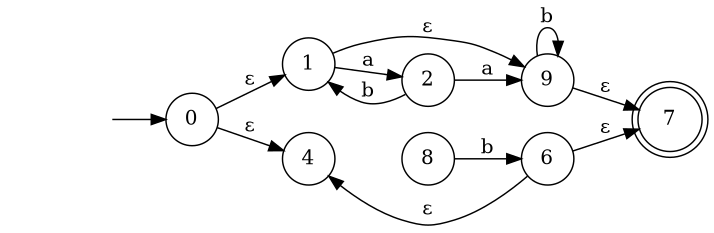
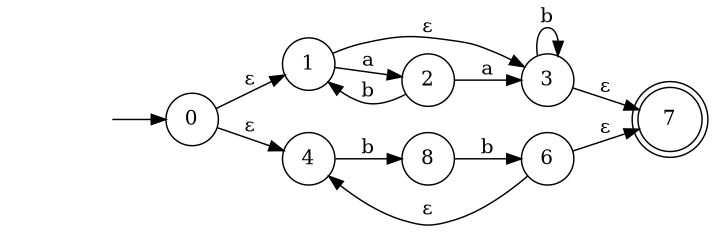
(548, 80) -> (548, 80)
none -> (361, 159)
